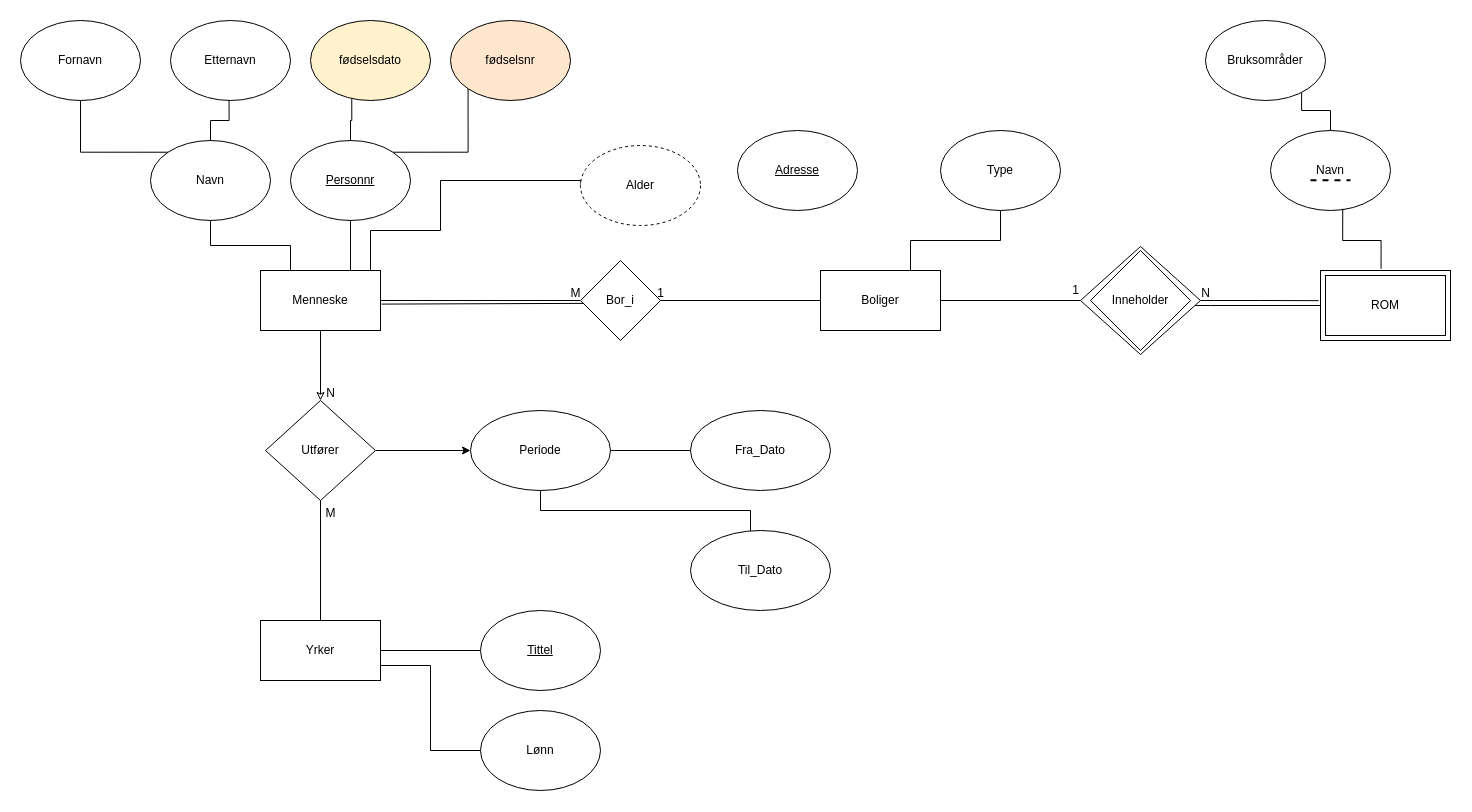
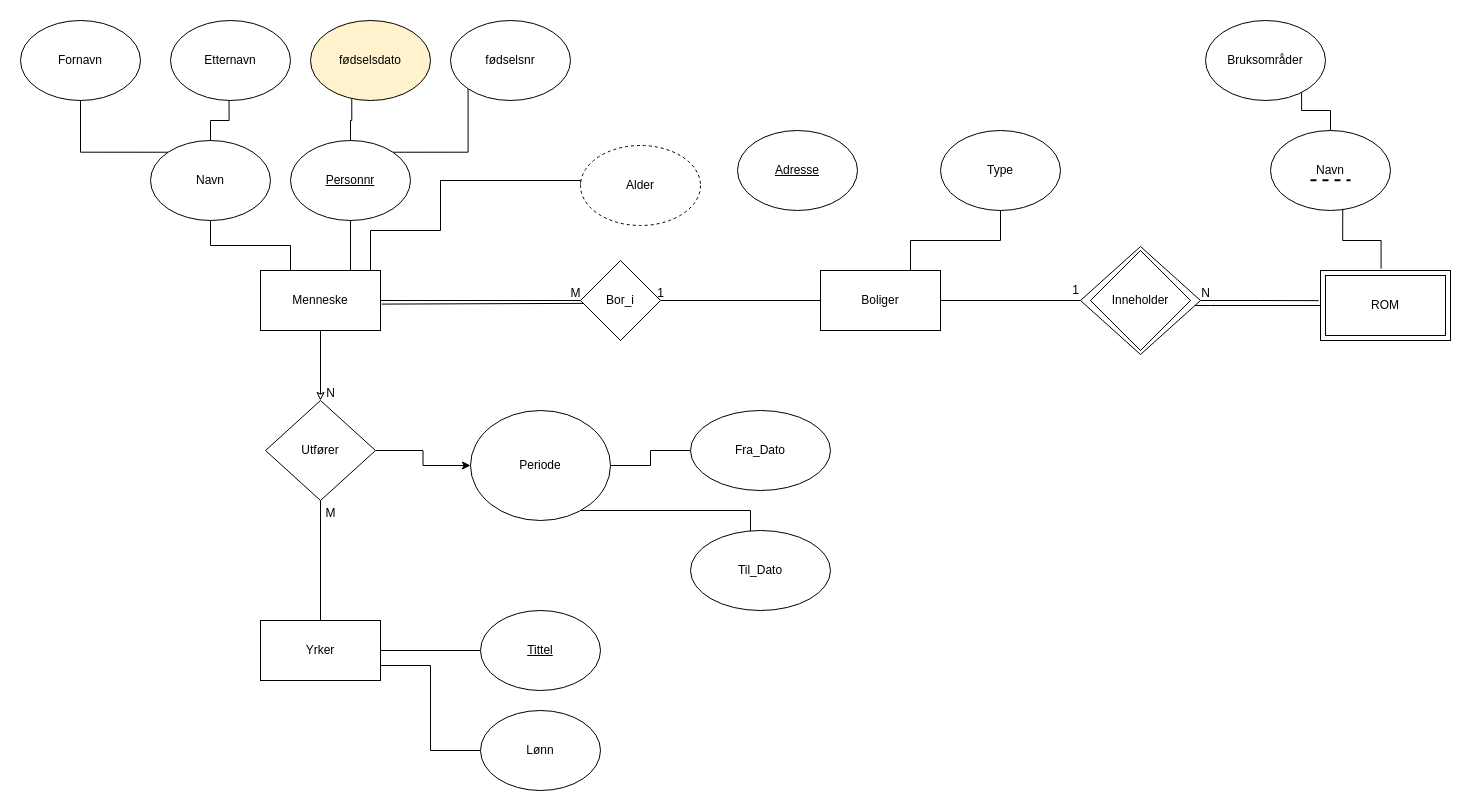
(511, 61) -> (511, 61)
(541, 451) -> (541, 466)
